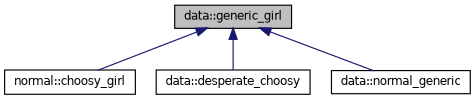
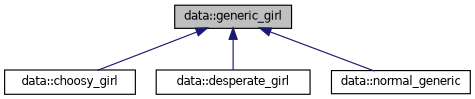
(70, 82) -> (70, 82)
(233, 82) -> (233, 82)
